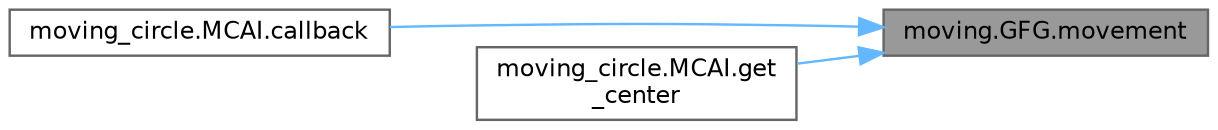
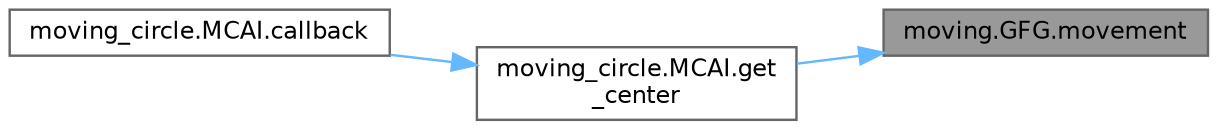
(624, 24) -> (421, 58)
